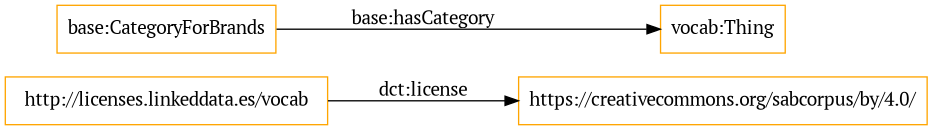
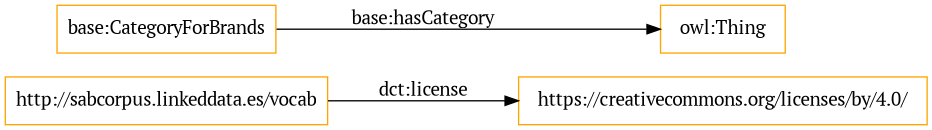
(723, 29) -> (723, 29)
(166, 101) -> (166, 101)
(723, 101) -> (723, 101)
